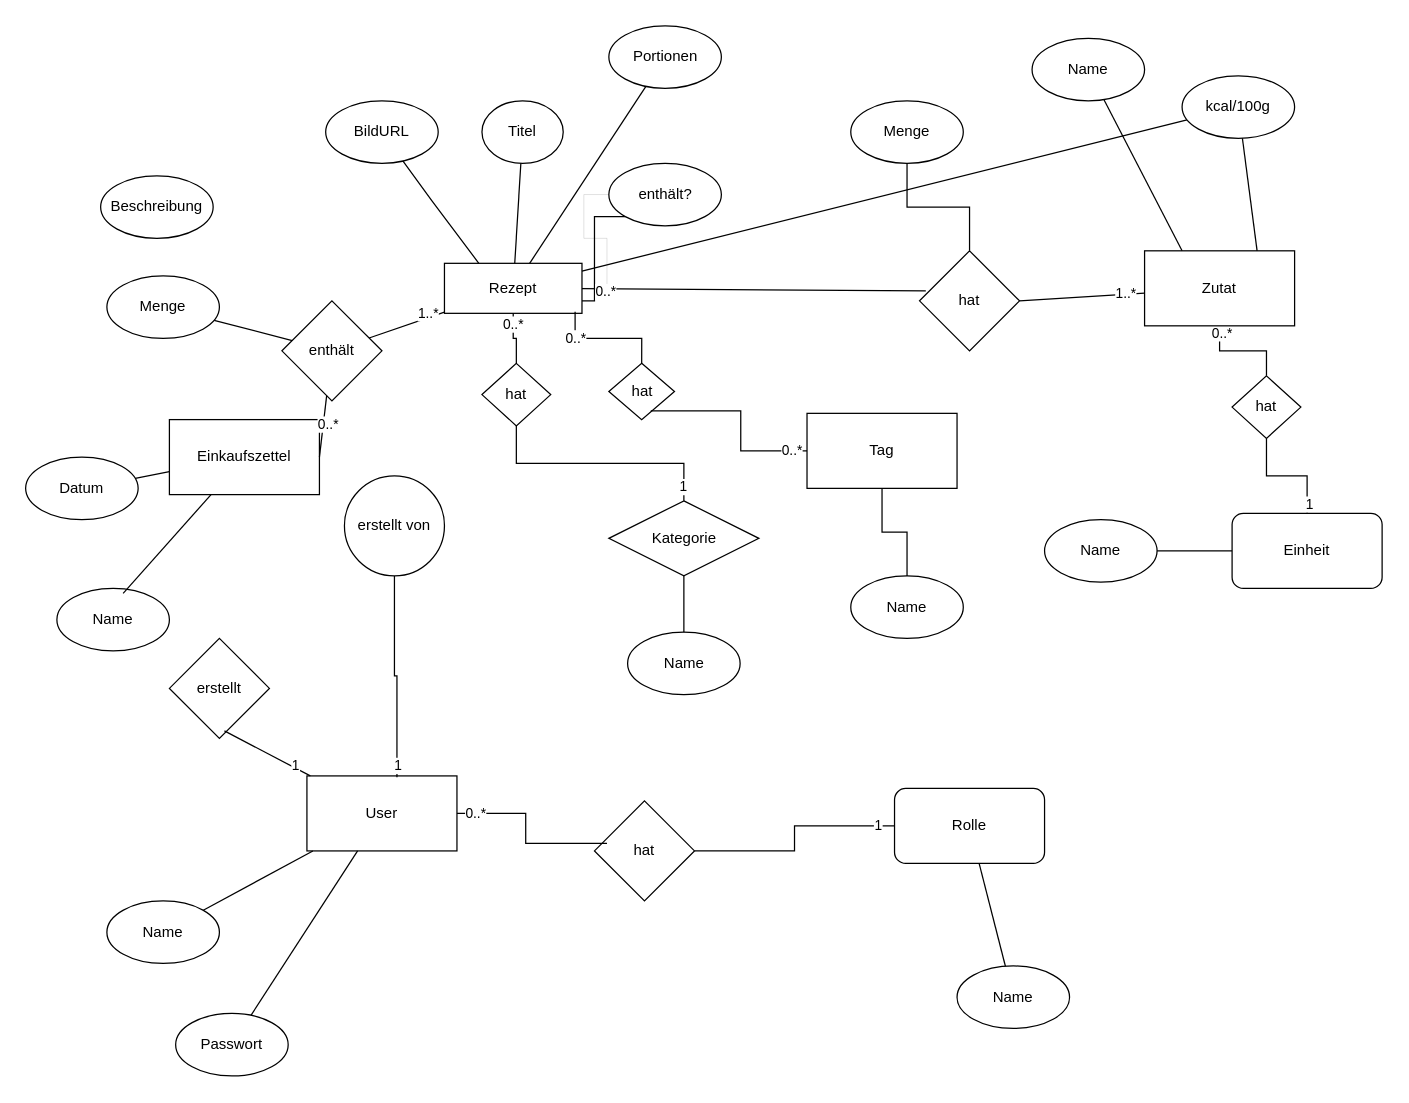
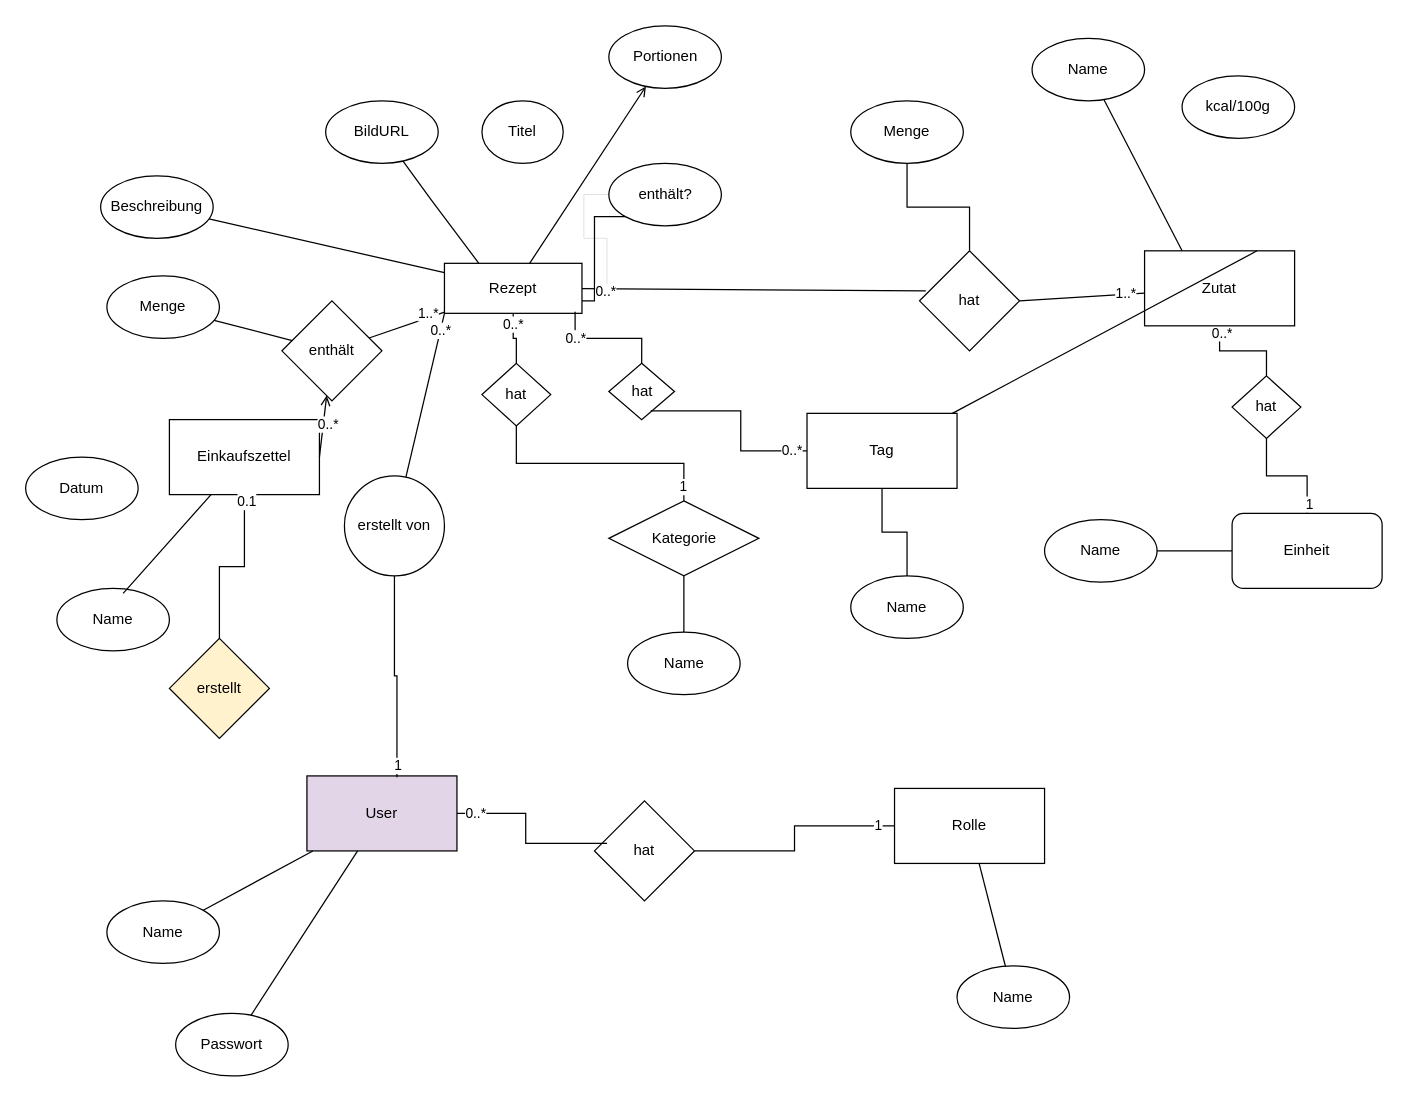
(643, 90) -> (643, 91)
(884, 195) -> (327, 246)
(1250, 195) -> (1105, 332)
(518, 213) -> none
(326, 400) -> (326, 401)
none -> (423, 405)
(152, 475) -> none
none -> (231, 566)
(219, 688) -> (219, 688)
(267, 753) -> none
(382, 813) -> (382, 813)
(969, 826) -> (969, 826)
